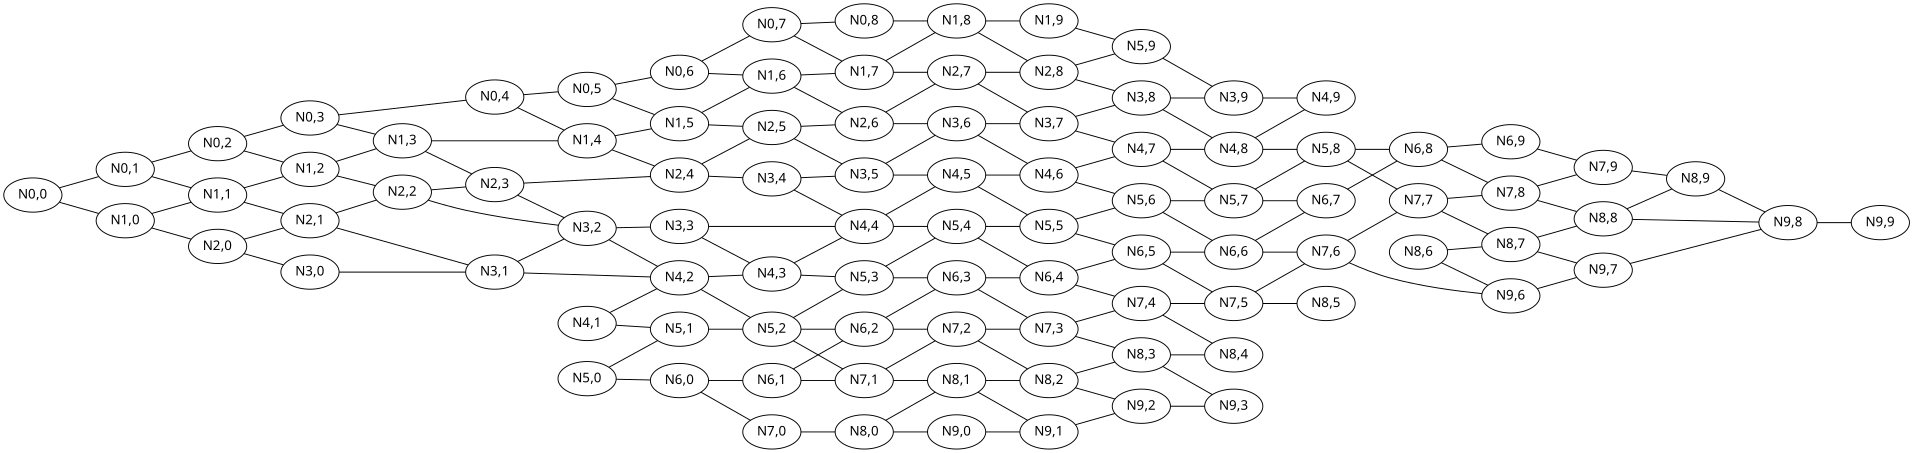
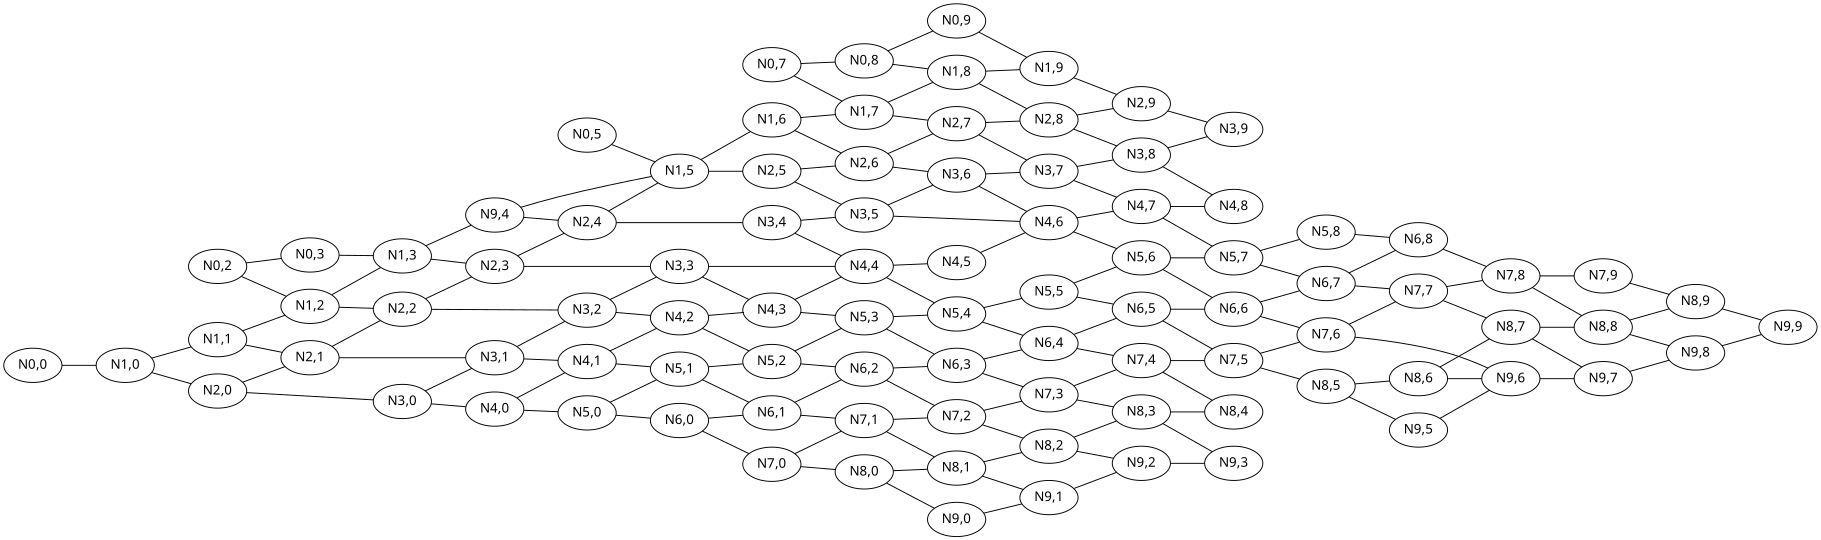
none -> (957, 21)
(1141, 47) -> (1141, 104)
(679, 72) -> none
(495, 97) -> none
(1326, 98) -> none
(587, 141) -> (495, 215)
(1511, 142) -> none
(1280, 149) -> none
(726, 151) -> (633, 197)
(125, 169) -> none
(1366, 172) -> (1372, 287)
(910, 175) -> (957, 219)
(1003, 201) -> none
(1742, 201) -> (1742, 314)
(541, 206) -> (587, 266)
(587, 275) -> (541, 360)
(812, 351) -> (818, 442)
none -> (1372, 382)
none -> (726, 391)
none -> (495, 409)
none -> (1419, 430)
